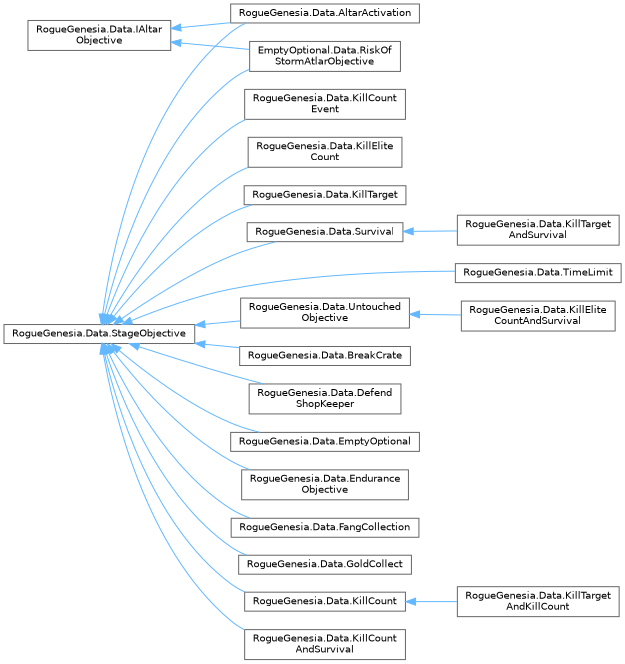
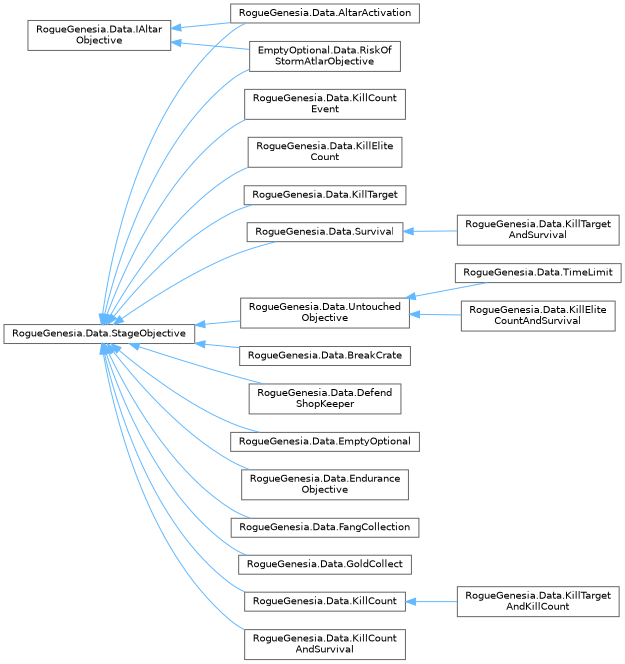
(291, 280) -> (451, 289)
